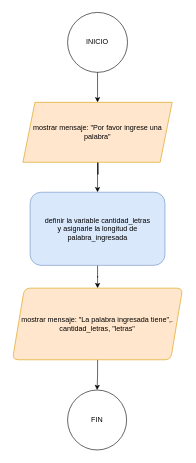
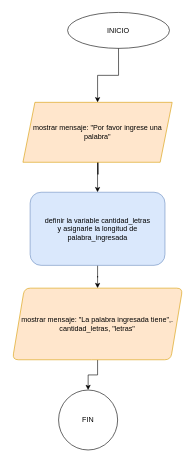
(98, 42) -> (119, 30)
(97, 420) -> (88, 420)
